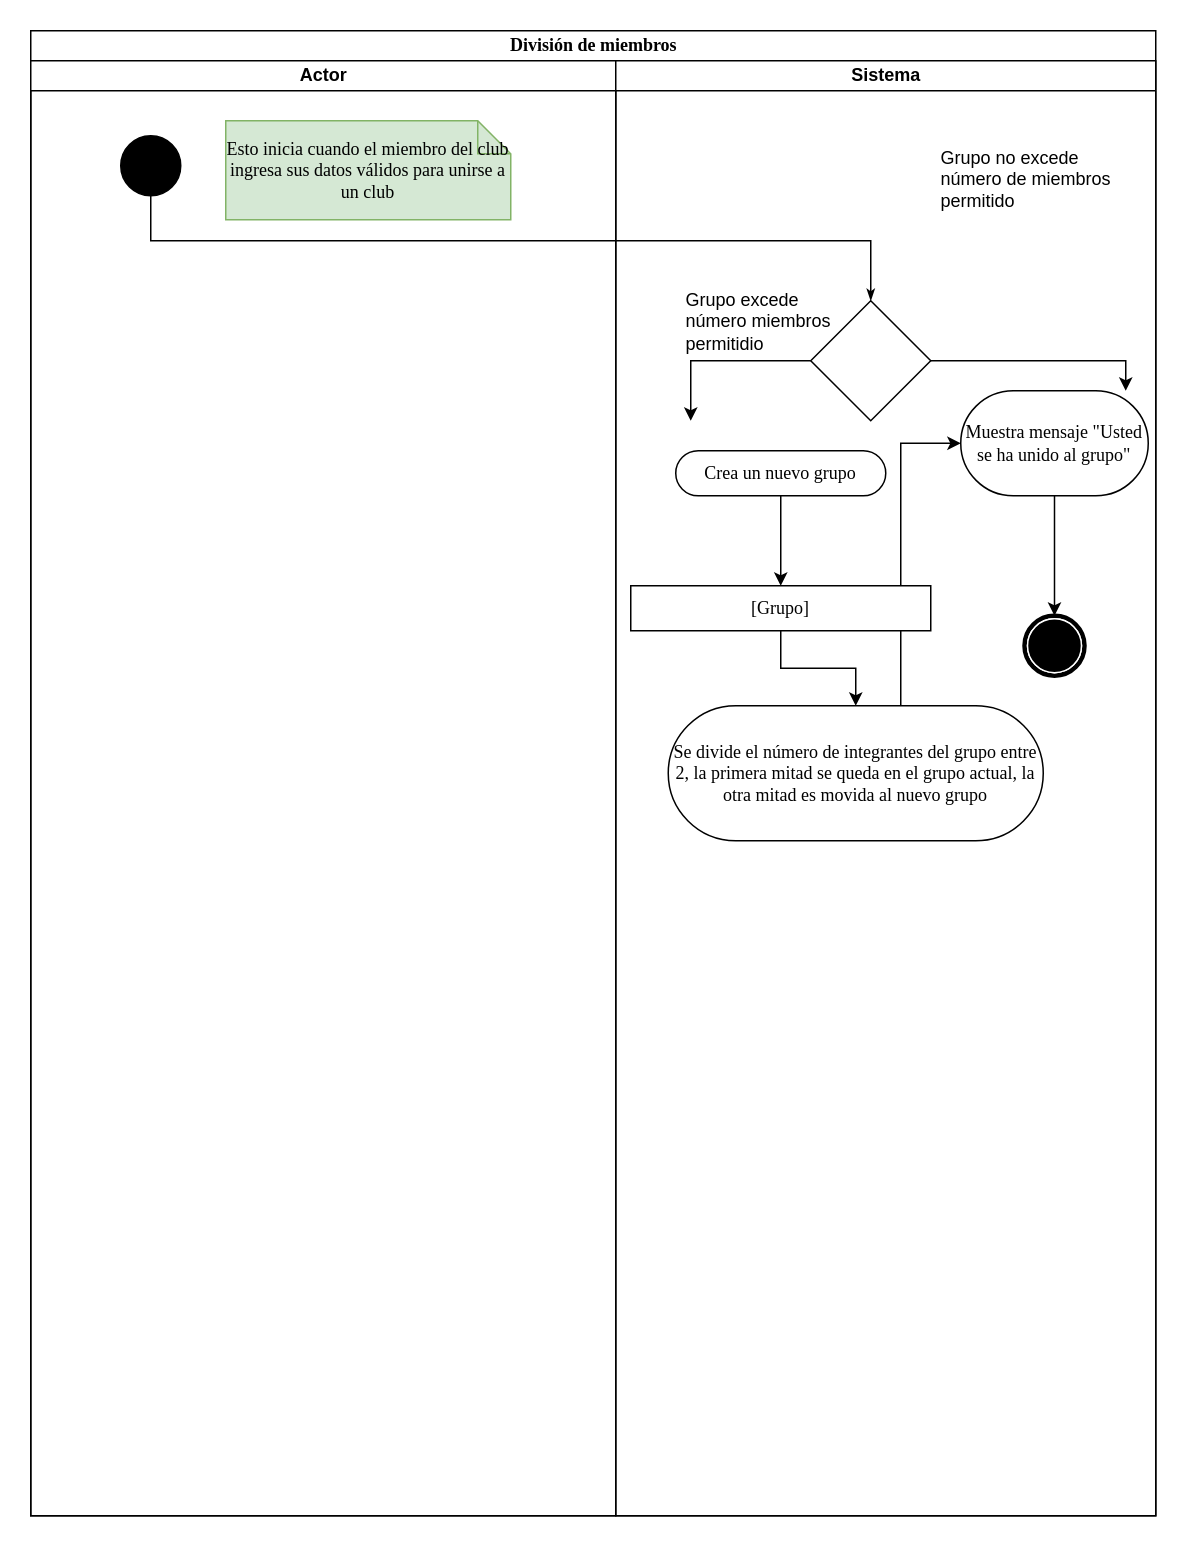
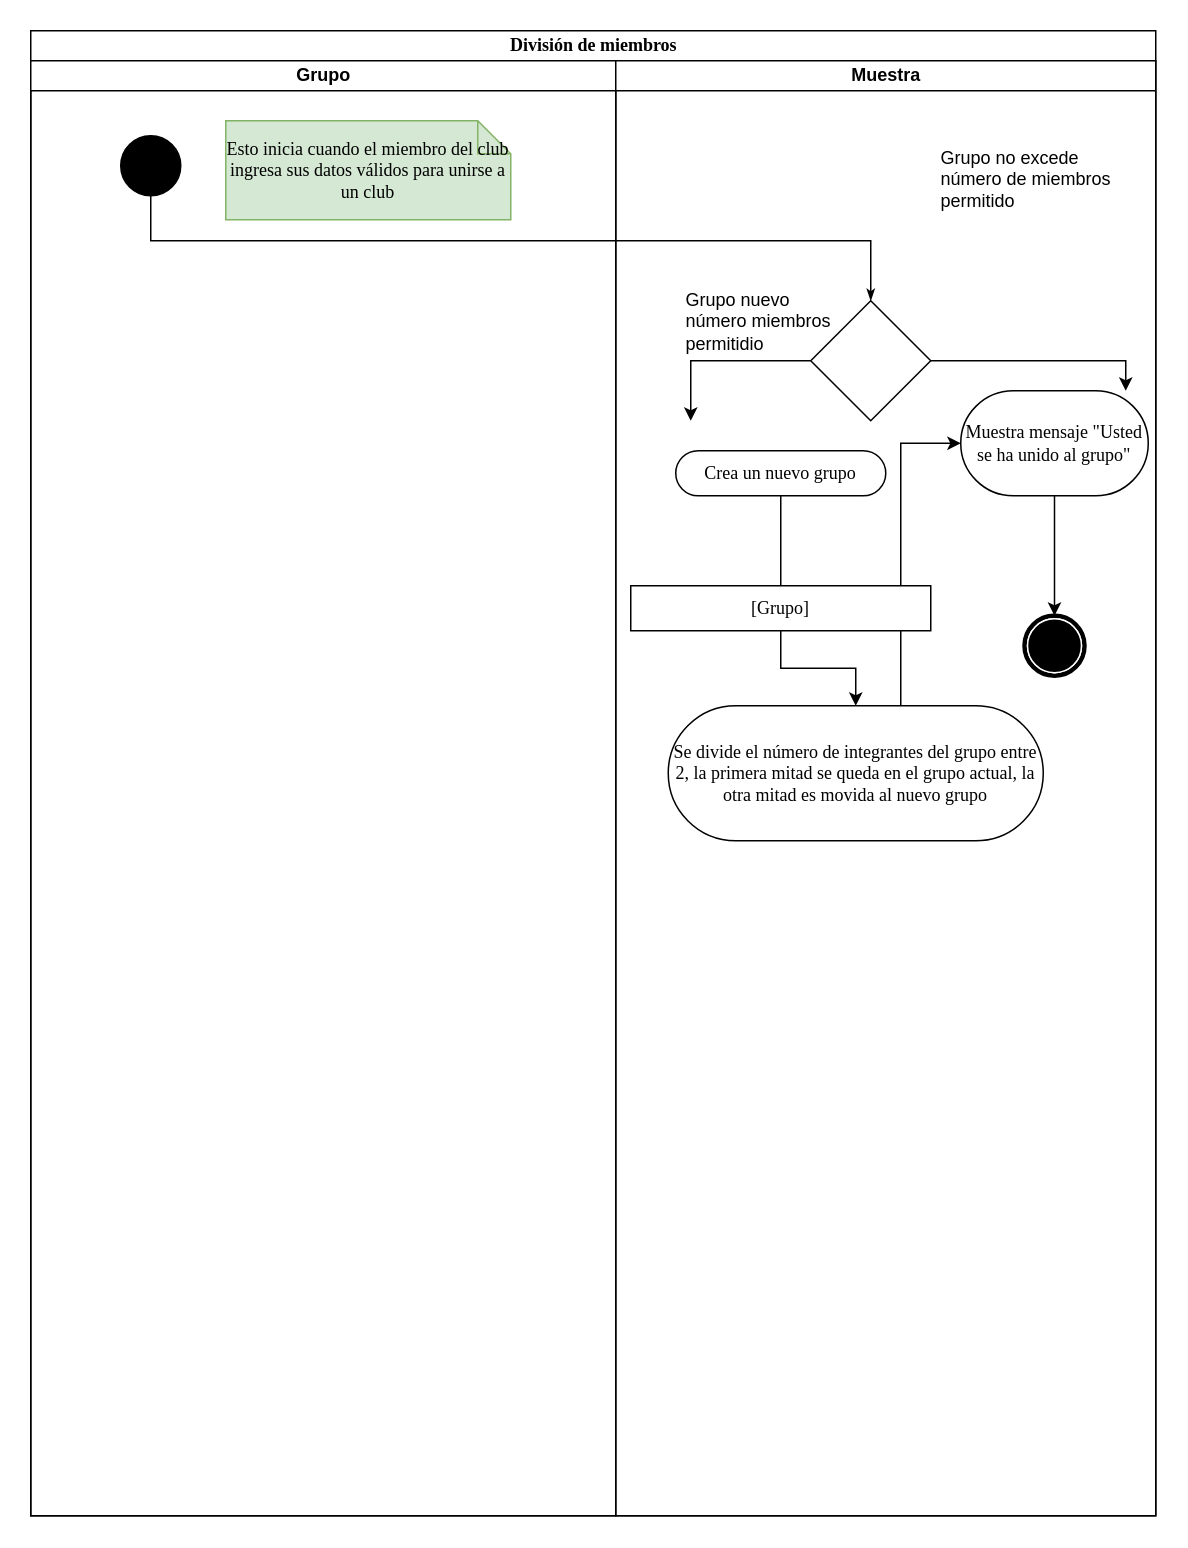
(324, 76) -> (324, 76)
(887, 76) -> (887, 76)
(757, 323) -> (757, 323)
(781, 574) -> (781, 578)
